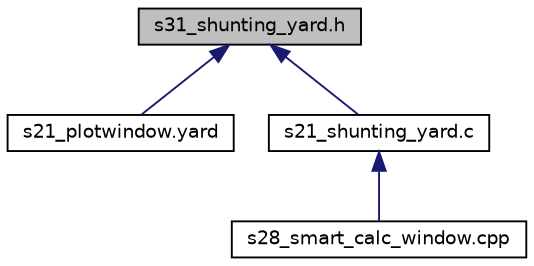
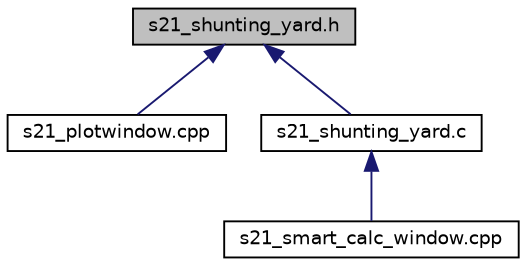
(250, 27) -> (244, 27)
(121, 133) -> (117, 133)
(379, 239) -> (371, 239)
